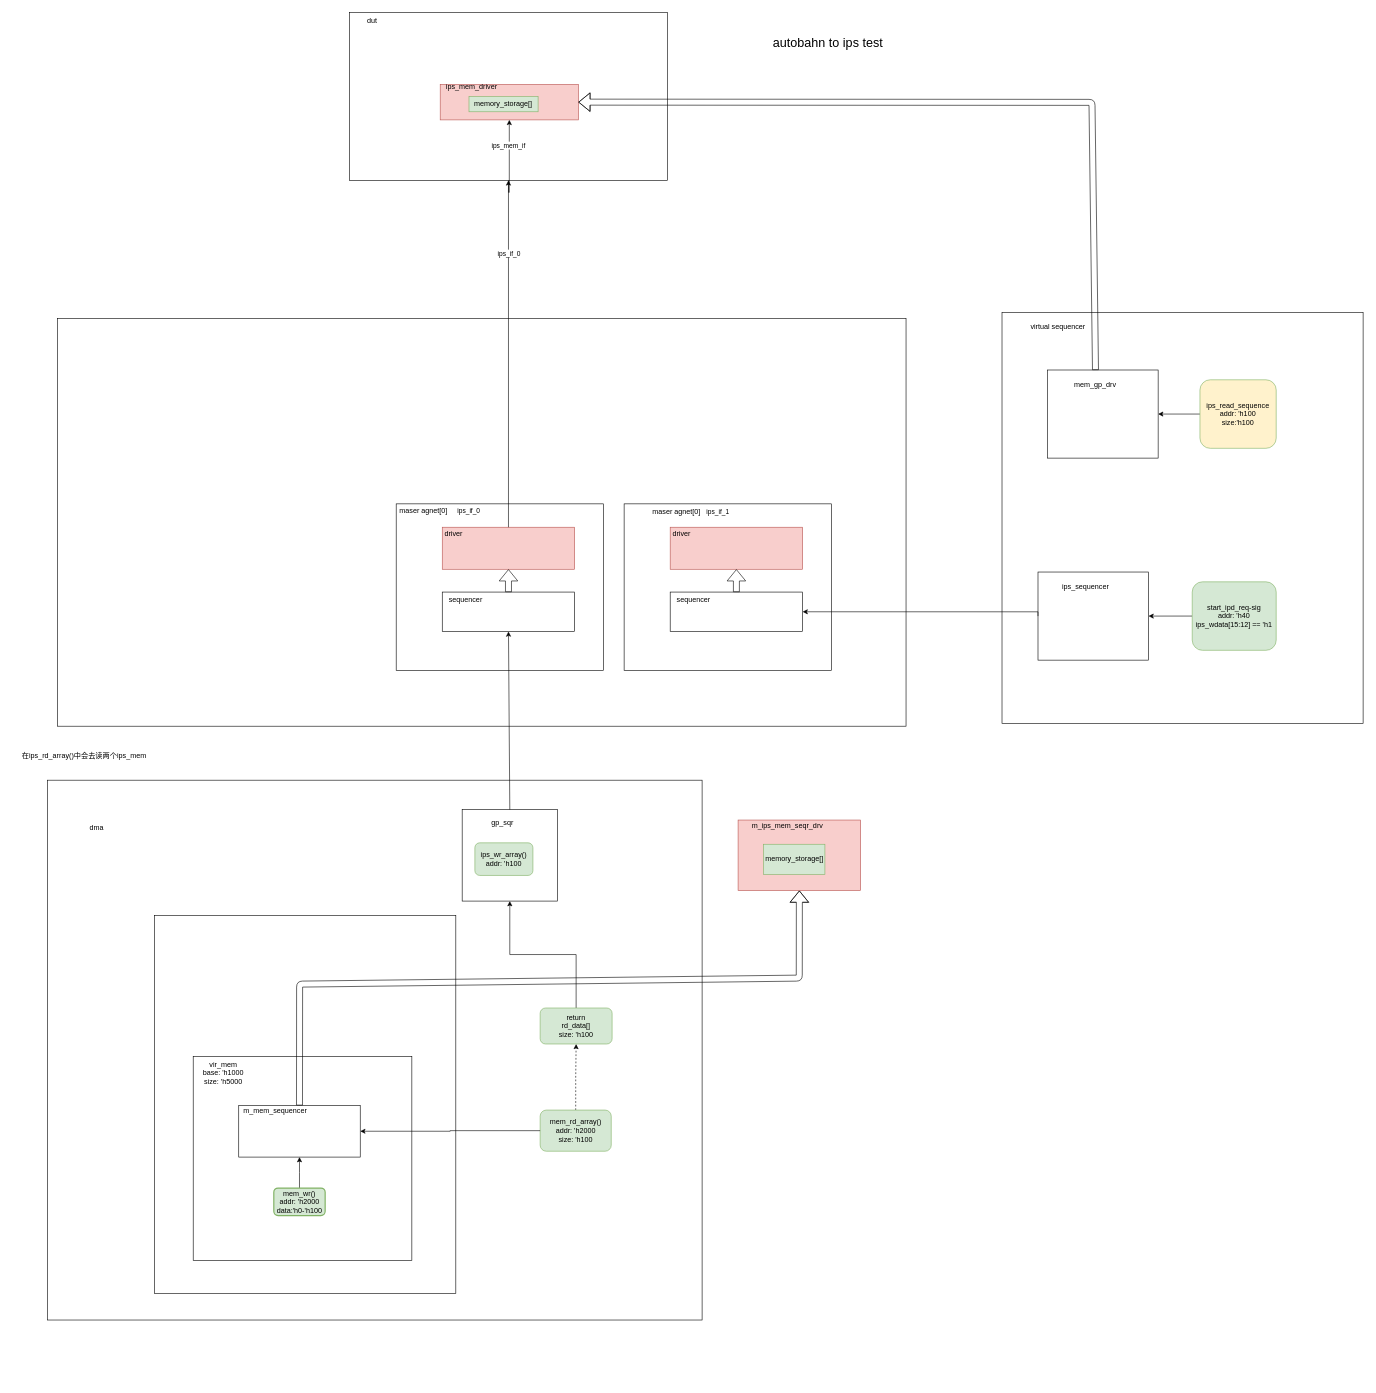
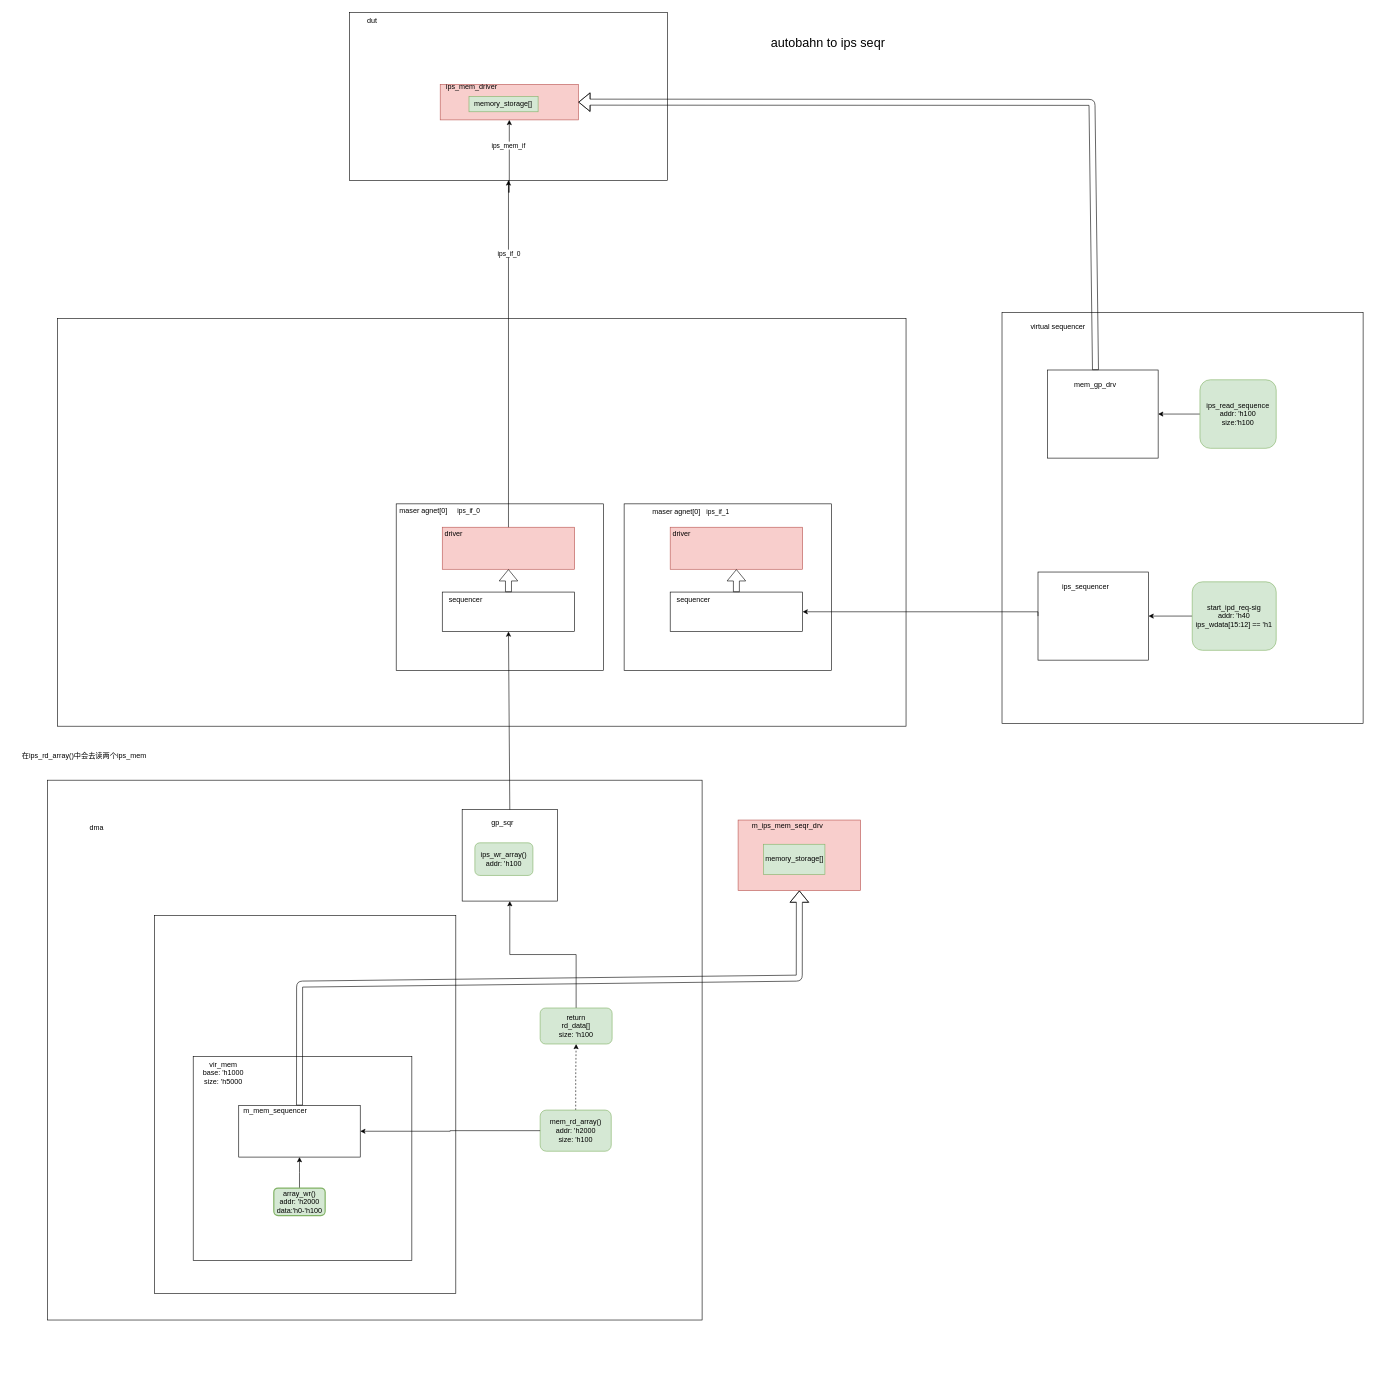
(828, 42) -> (828, 42)
(1238, 414) -> (1238, 414)
(300, 1202) -> (300, 1202)
